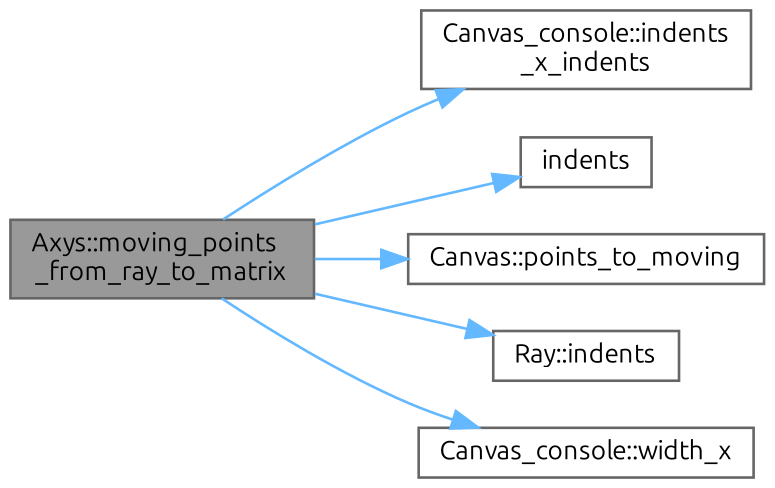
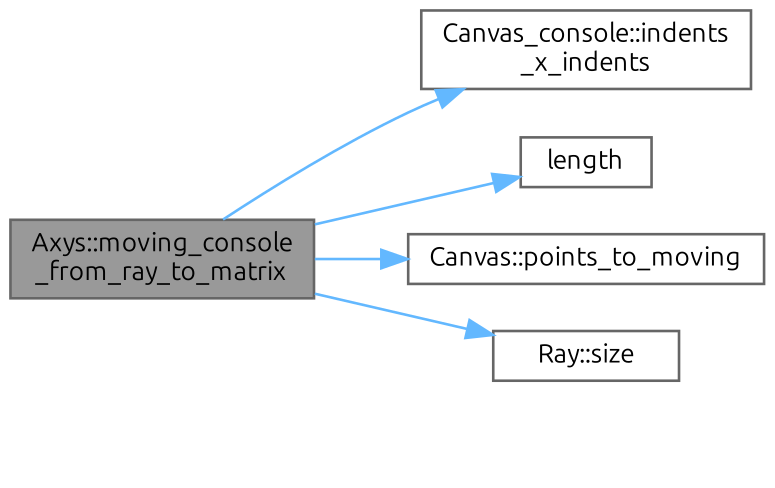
(586, 162) -> (586, 162)
(162, 259) -> (162, 259)
(586, 356) -> (586, 356)
(586, 453) -> none
